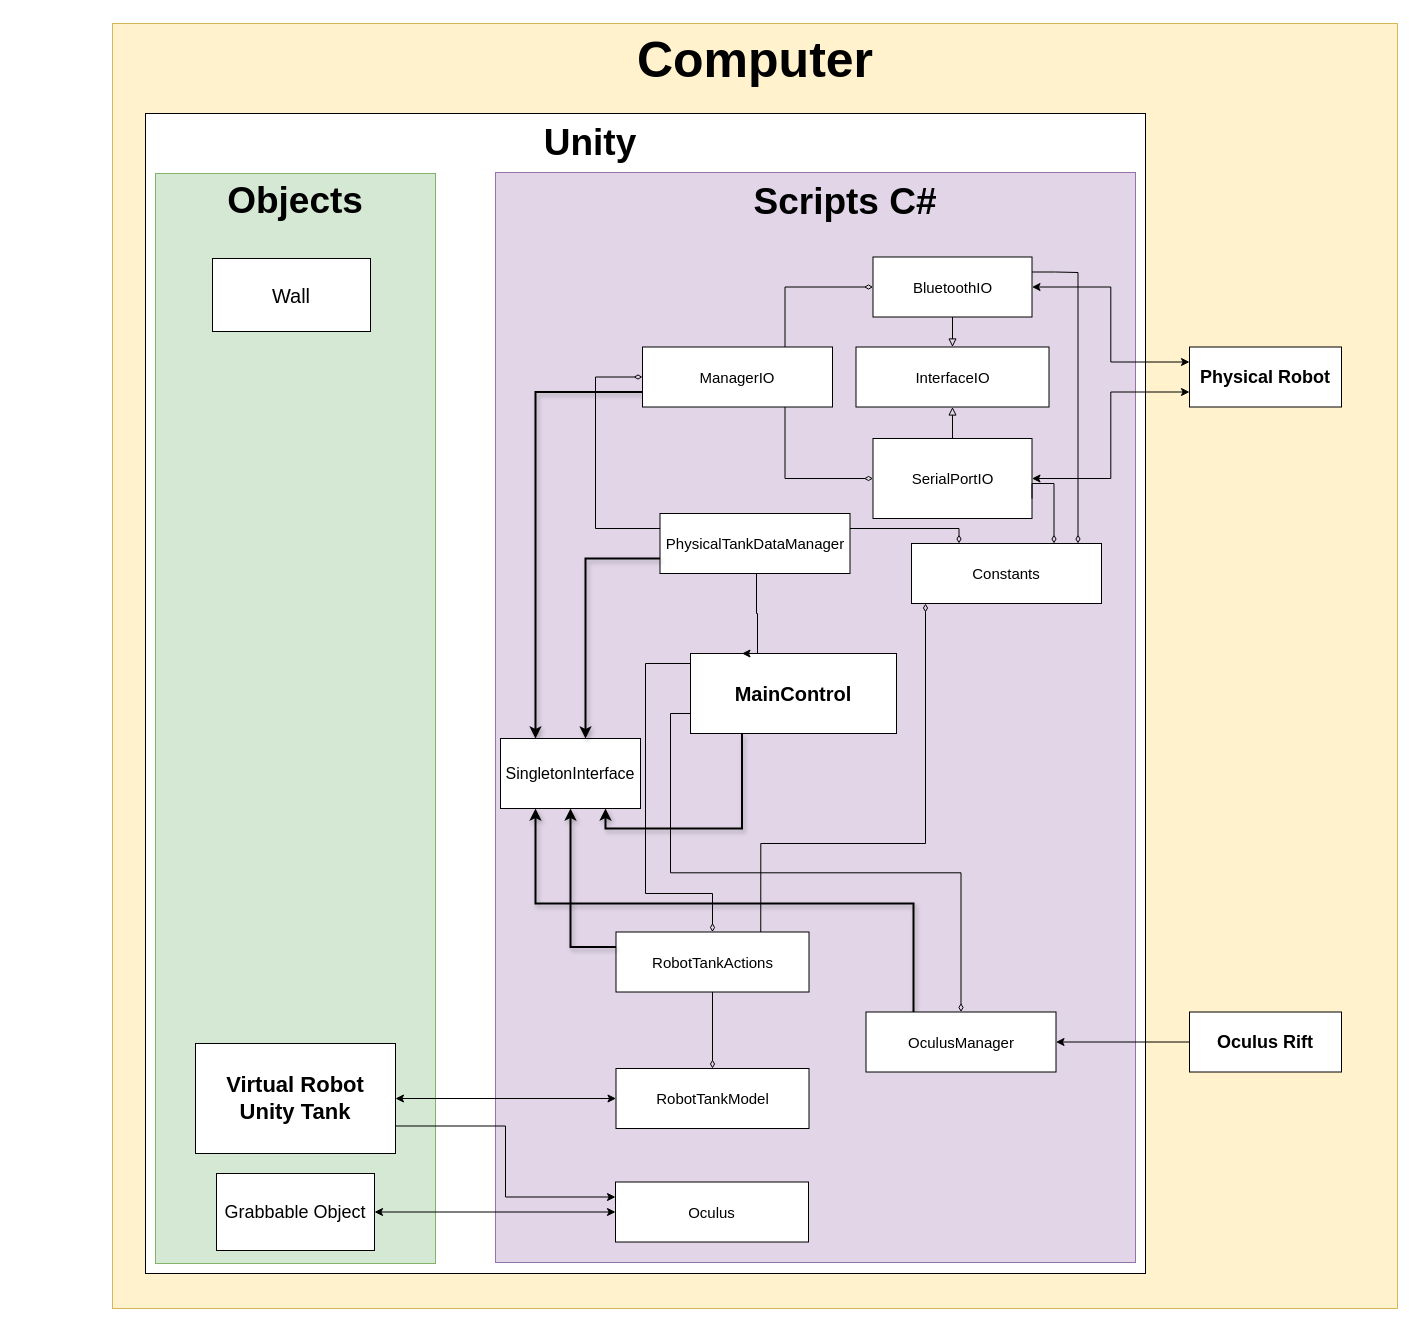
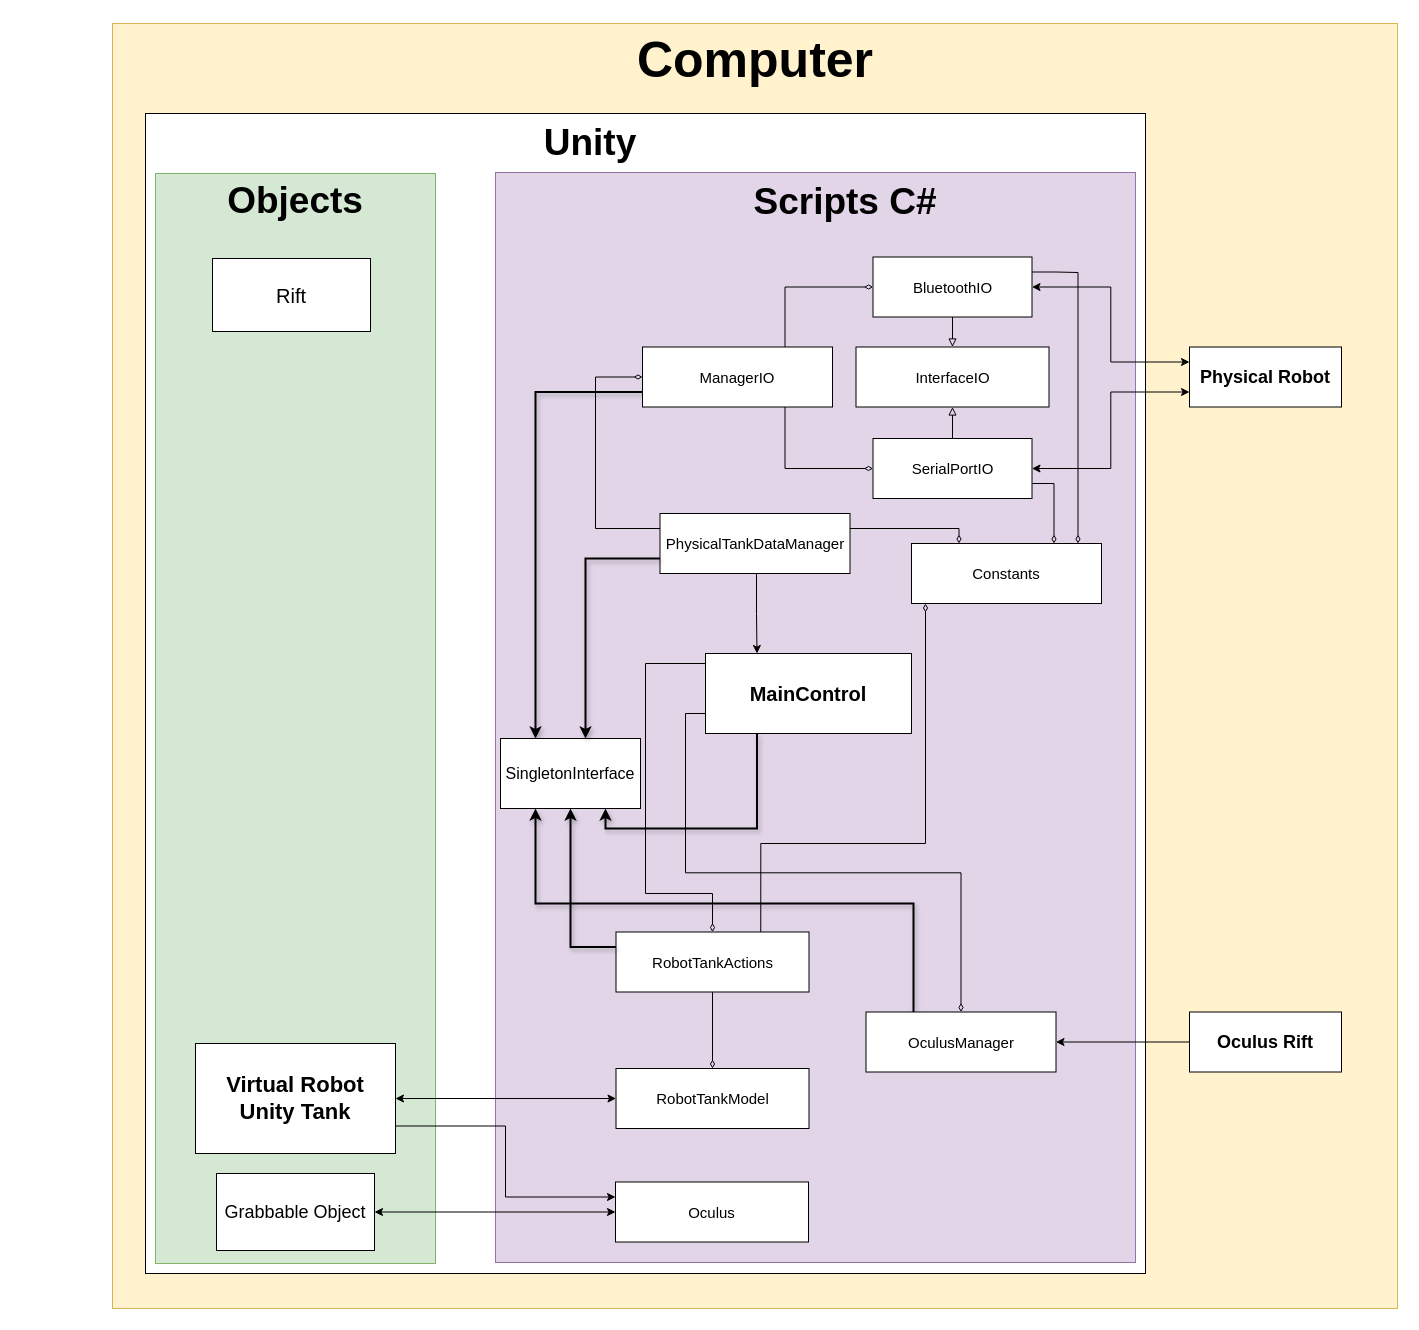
(292, 296) -> (292, 296)
(953, 479) -> (953, 469)
(794, 694) -> (809, 694)
